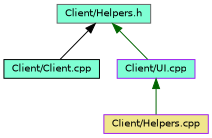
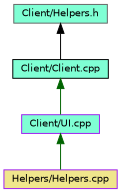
(134, 45) -> (61, 102)
(156, 124) -> (61, 179)
